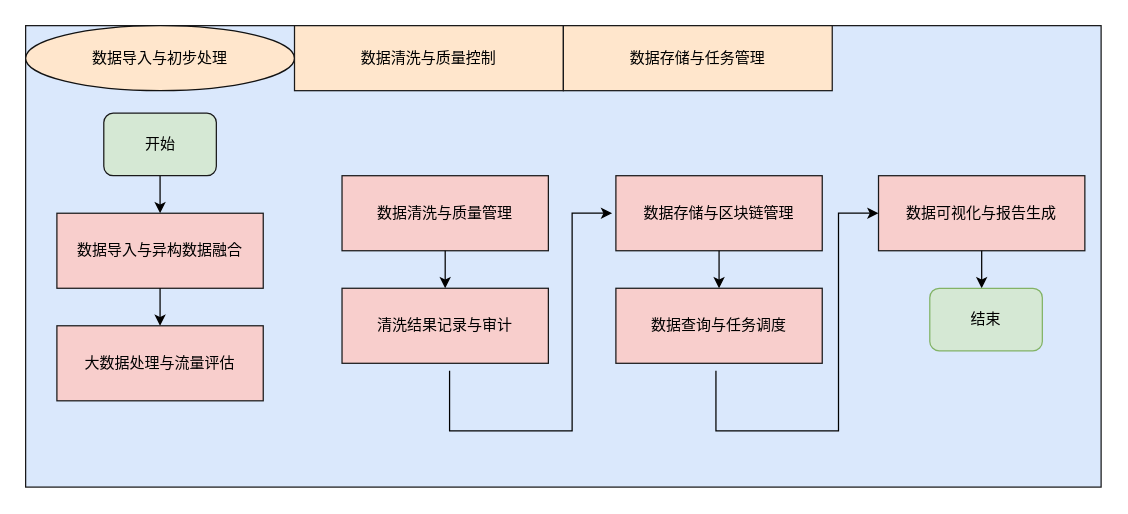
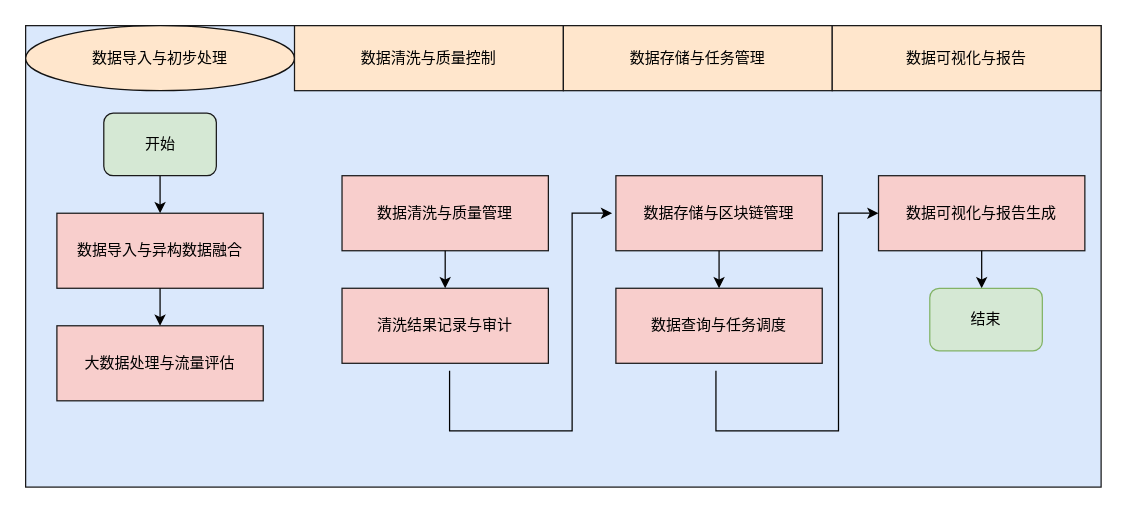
none -> (966, 58)
